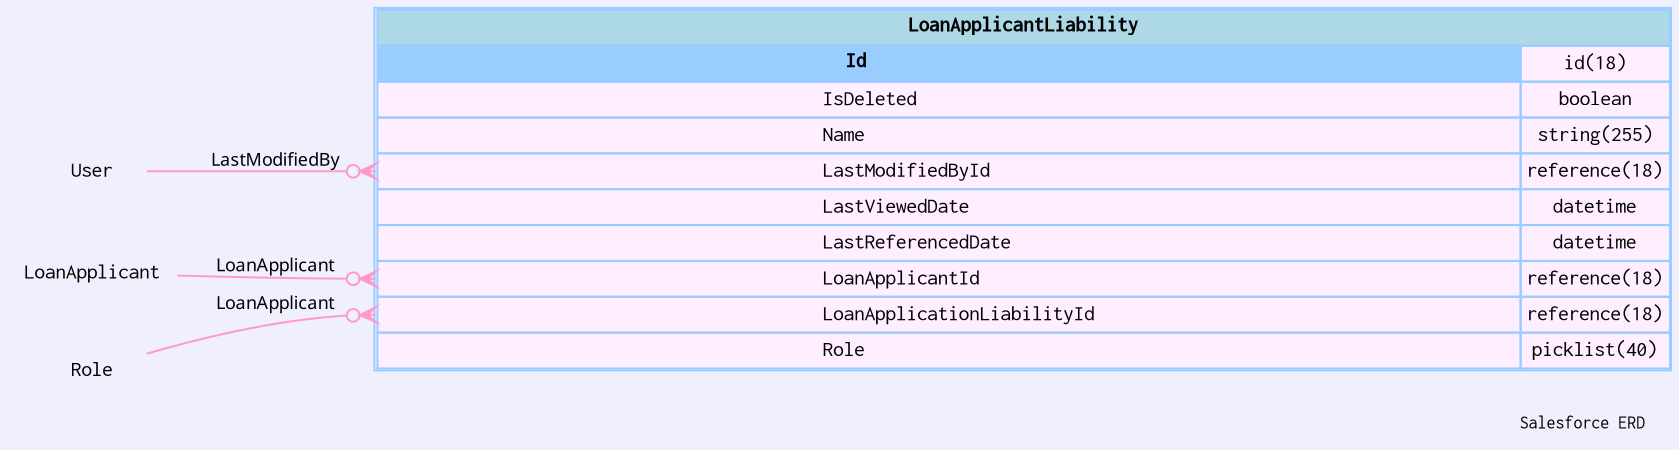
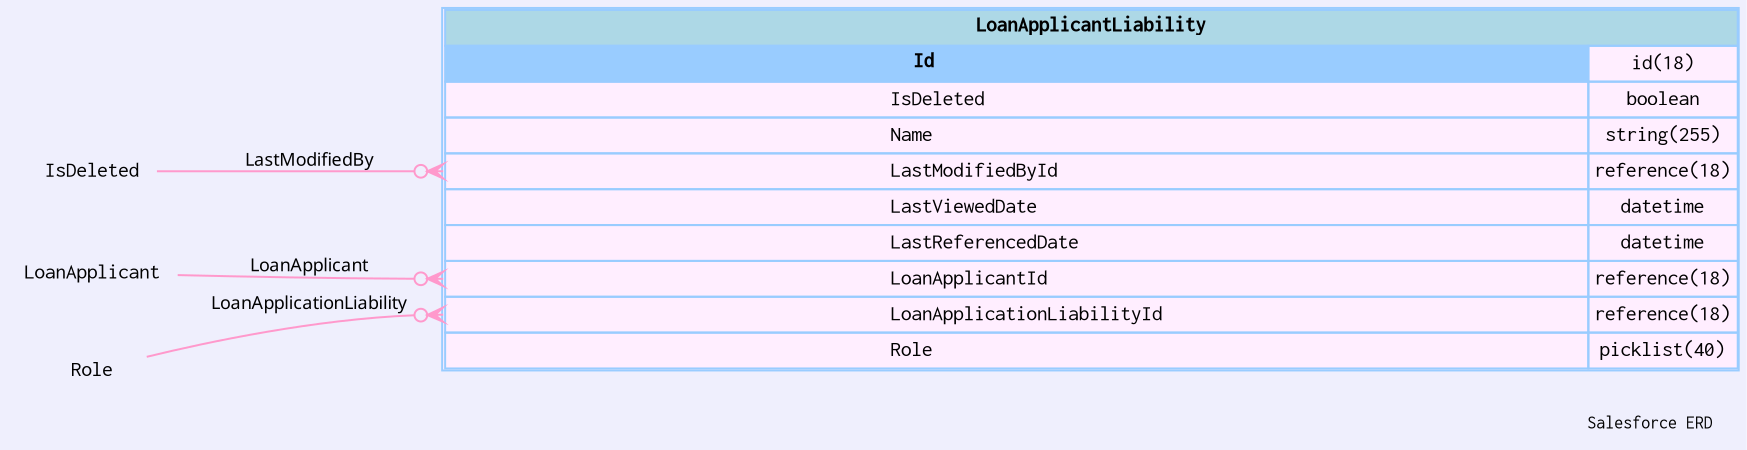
(93, 171) -> (93, 171)
(276, 305) -> (310, 305)
